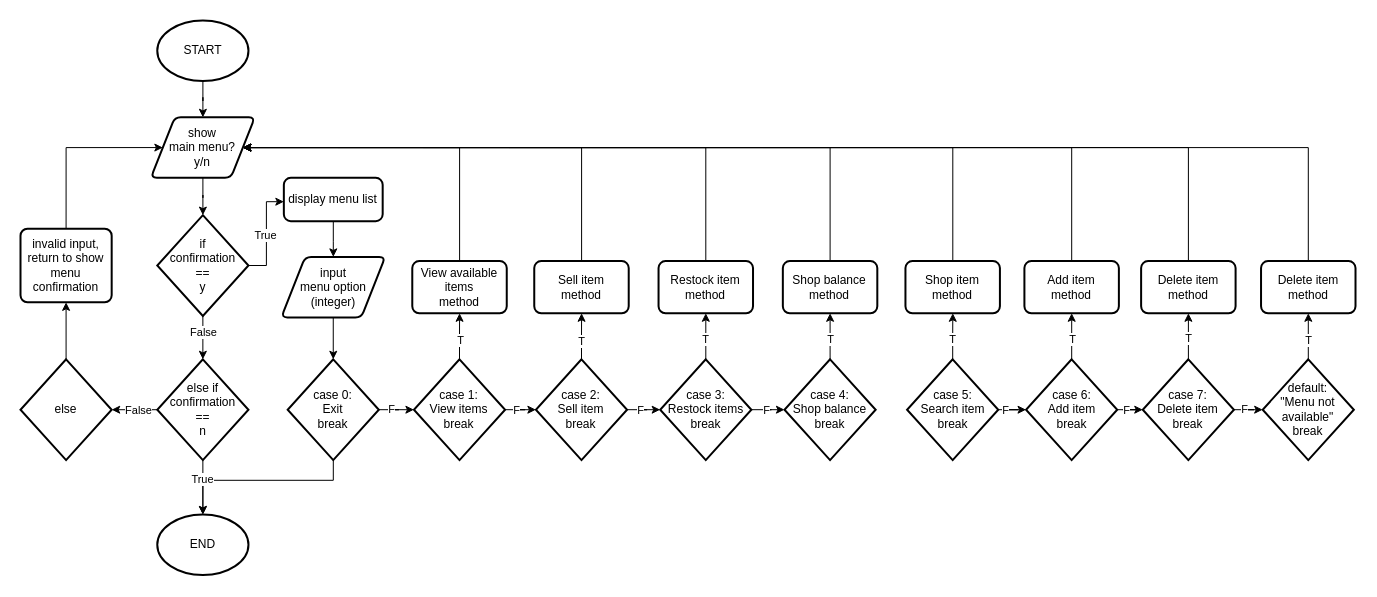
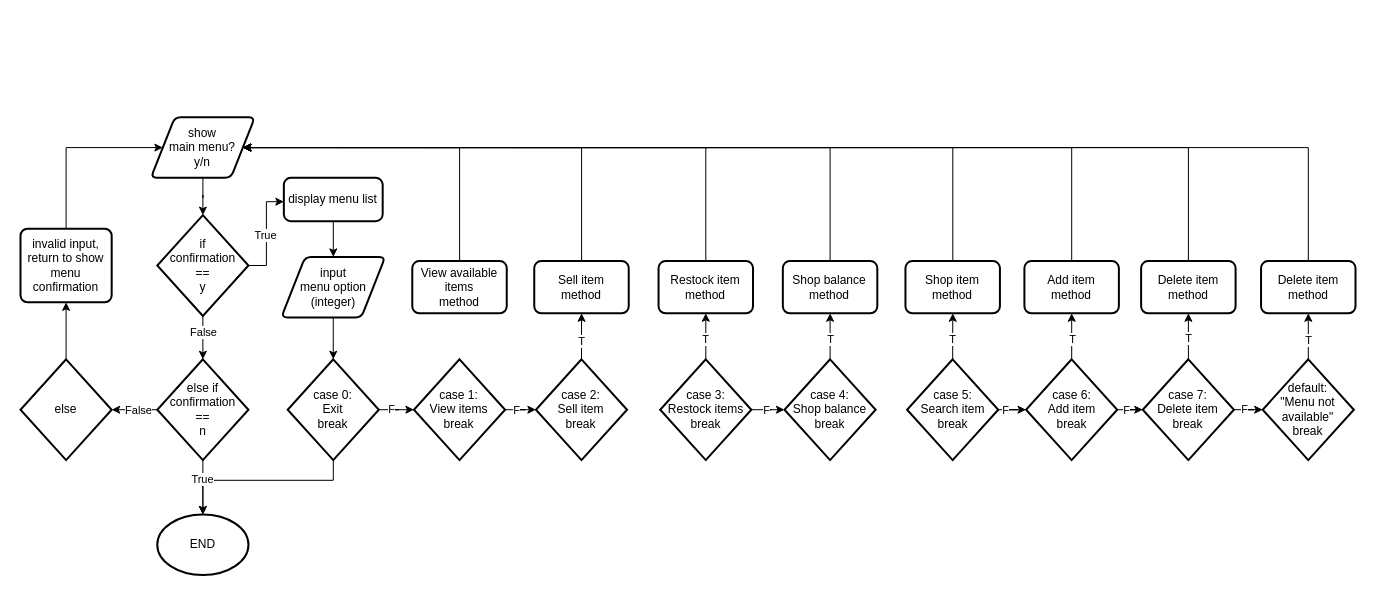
(203, 51) -> none
(203, 99) -> none
(460, 340) -> none
(646, 410) -> none
